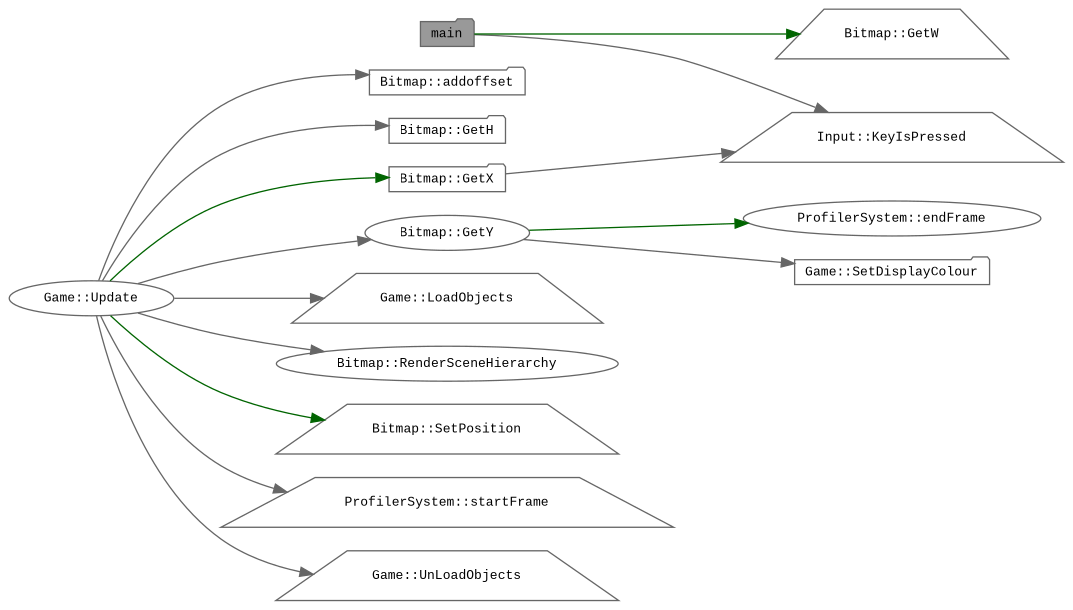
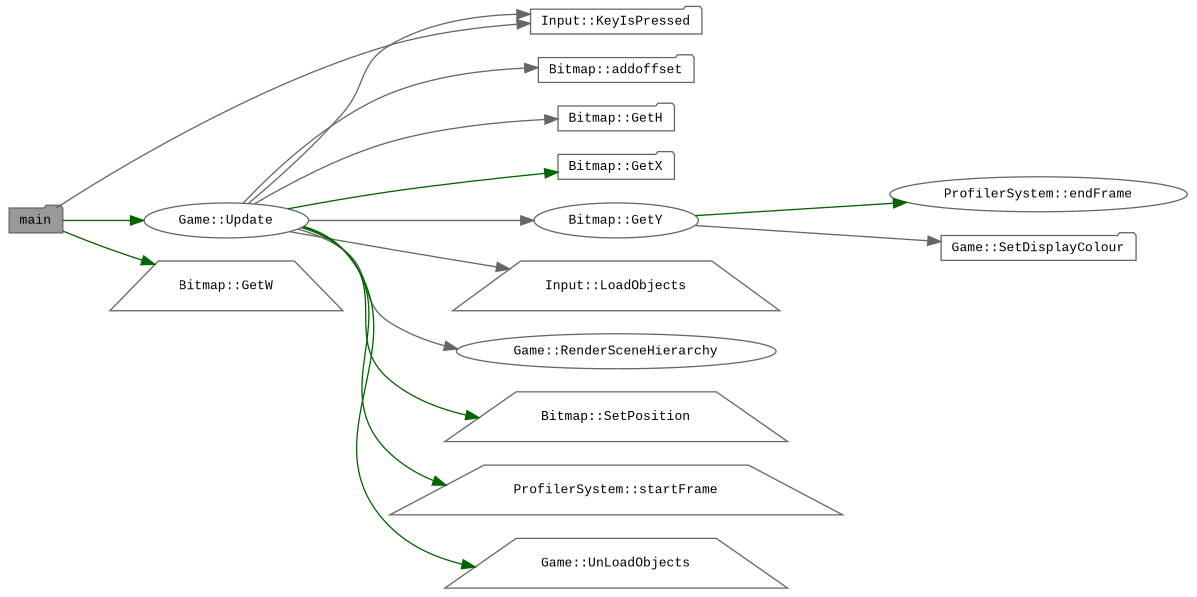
(892, 137) -> (616, 22)
(614, 164) -> (363, 76)
none -> (97, 220)
(447, 298) -> (616, 286)
(447, 364) -> (616, 351)
(169, 421) -> (370, 425)
(162, 475) -> (358, 427)
